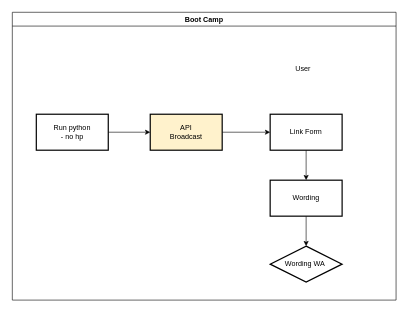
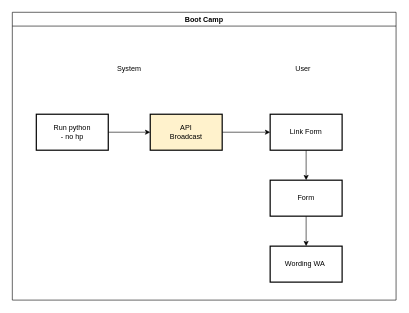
none -> (129, 69)
(306, 198) -> (306, 198)
(306, 264) -> (306, 264)
